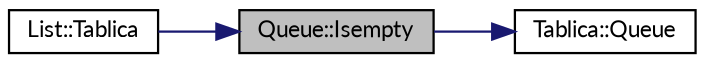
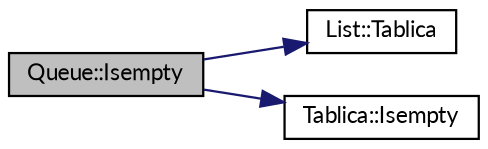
(187, 32) -> (244, 53)
(605, 32) -> (382, 117)
